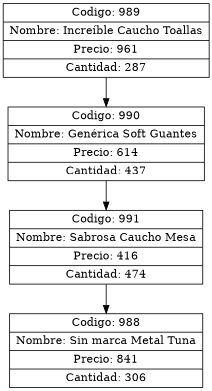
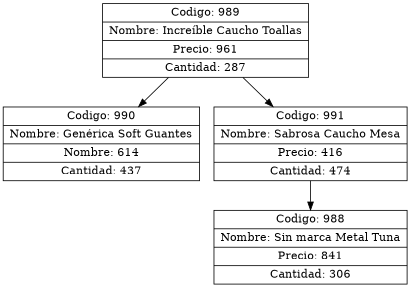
(106, 153) -> (101, 153)
(106, 191) -> (255, 89)
